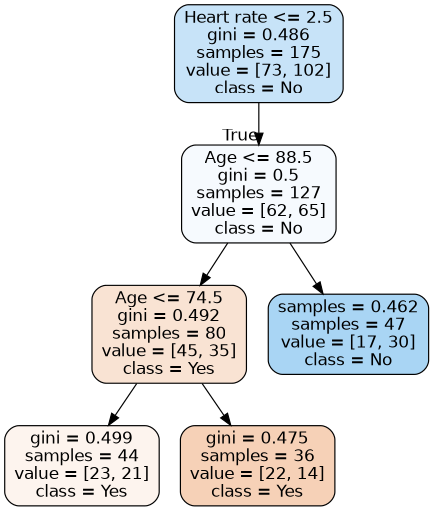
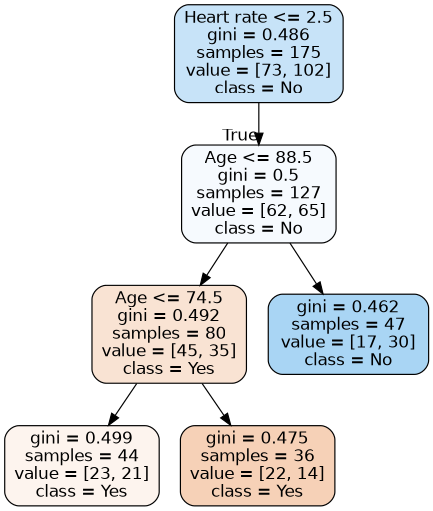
(348, 334) -> (348, 334)
